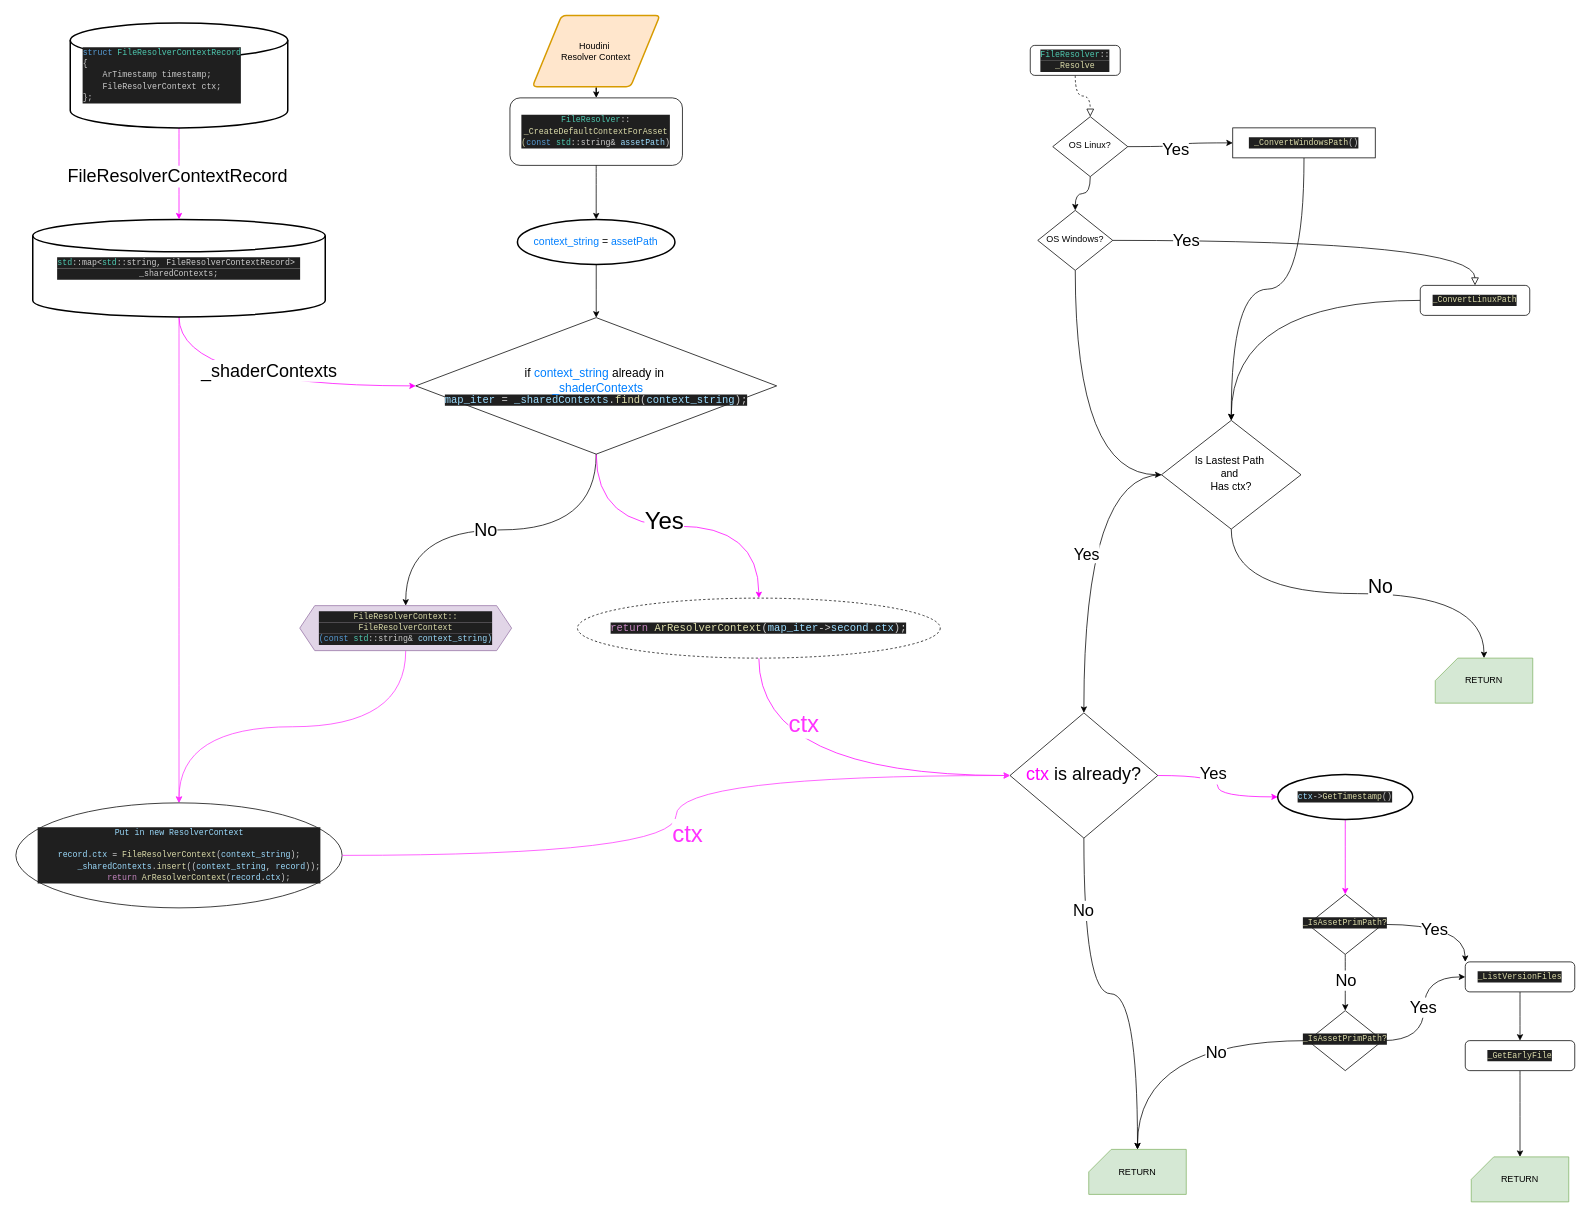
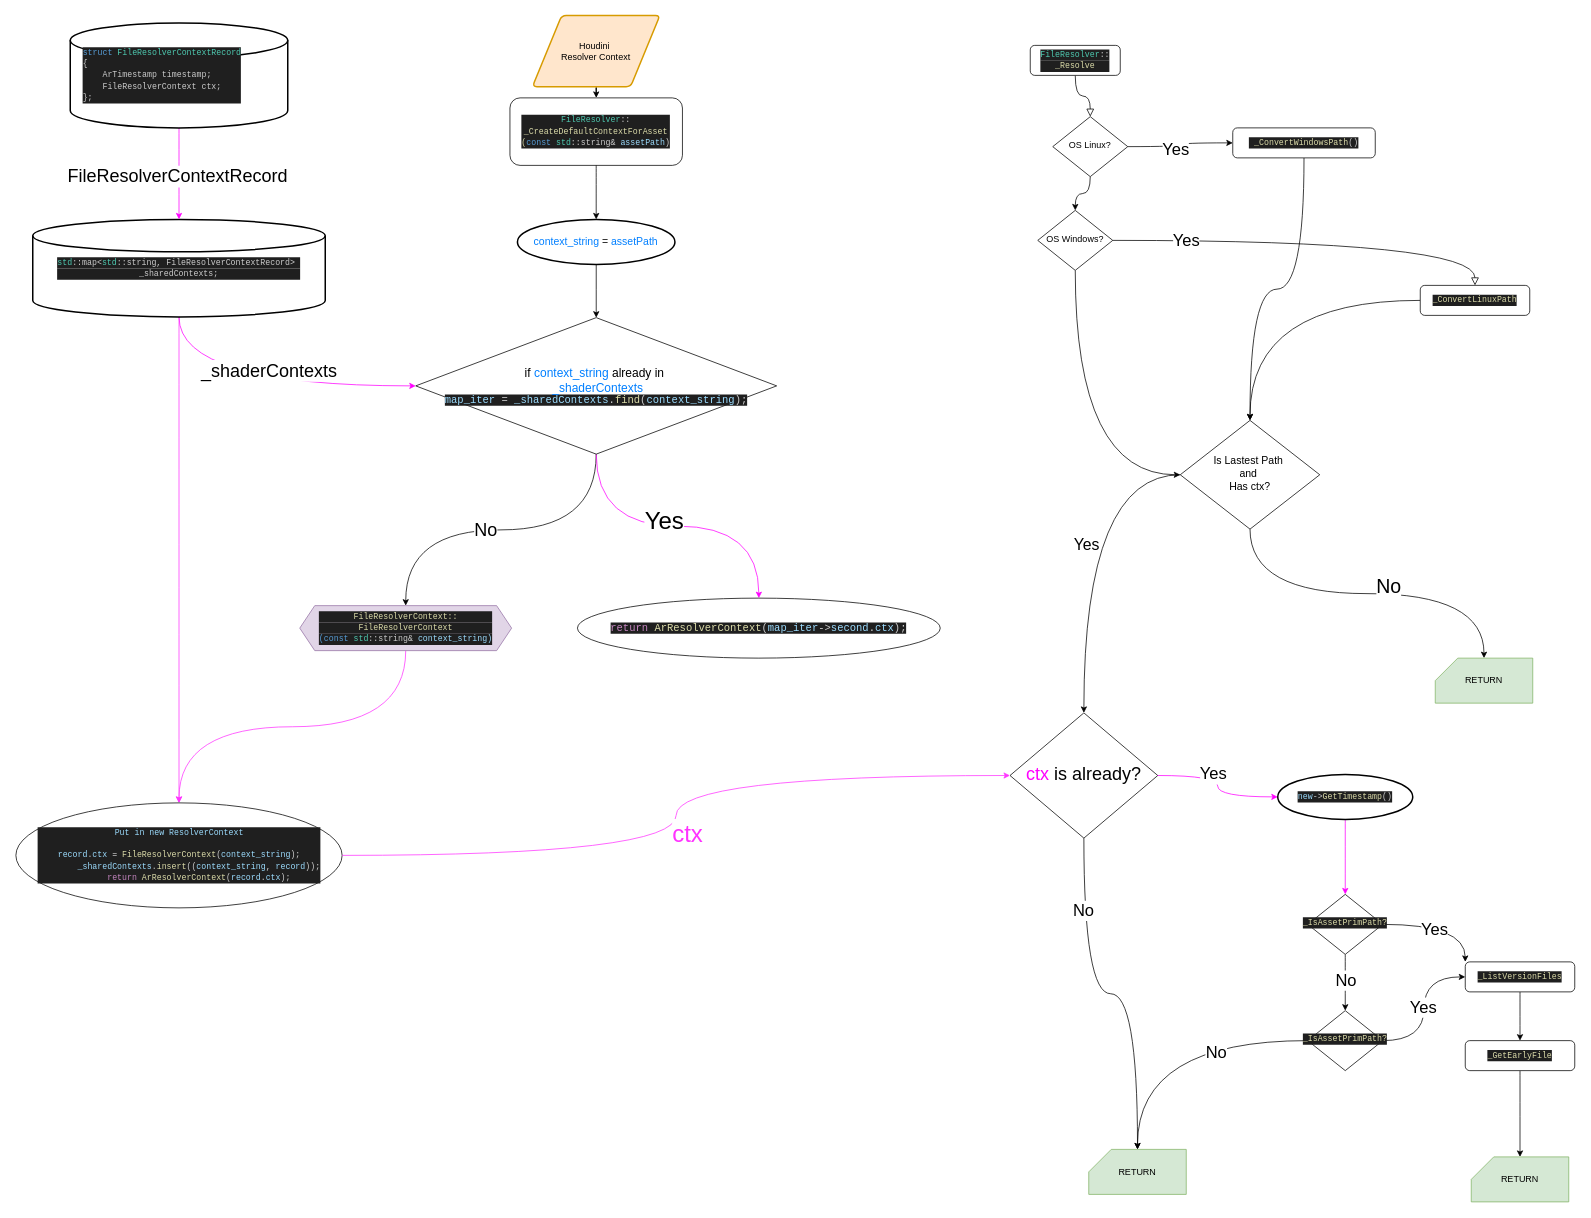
(1079, 94) -> (1079, 94)
(1304, 143) -> (1304, 143)
(1231, 475) -> (1250, 475)
(759, 628) -> (759, 628)
(875, 764) -> none
(1345, 797) -> (1345, 797)
